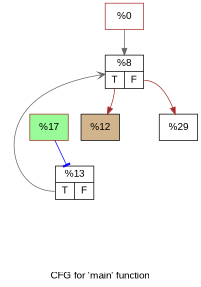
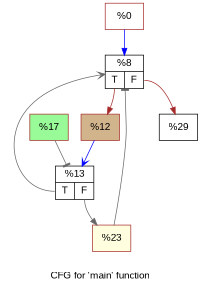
(124, 39) -> (124, 39)
(100, 127) -> (100, 127)
none -> (90, 150)
(60, 152) -> (60, 152)
none -> (112, 238)
